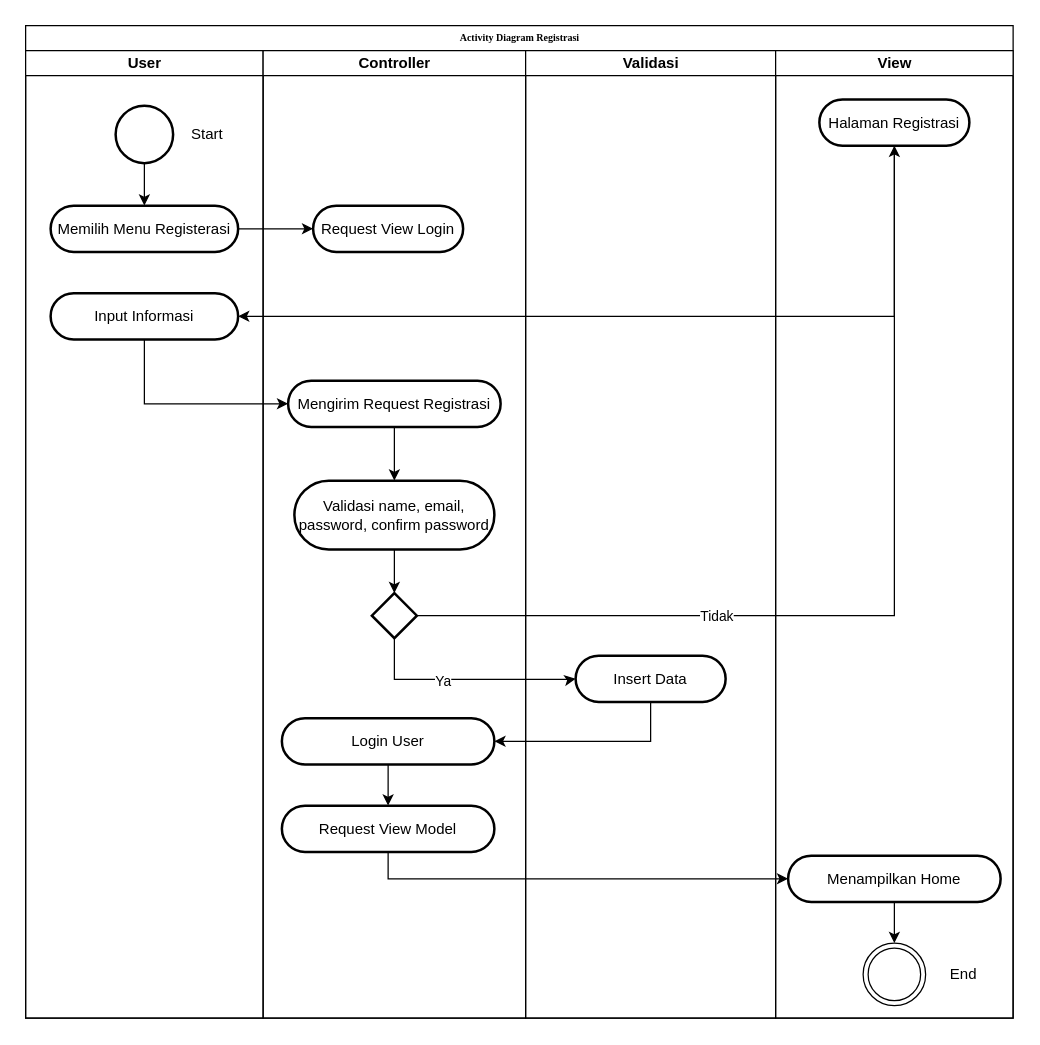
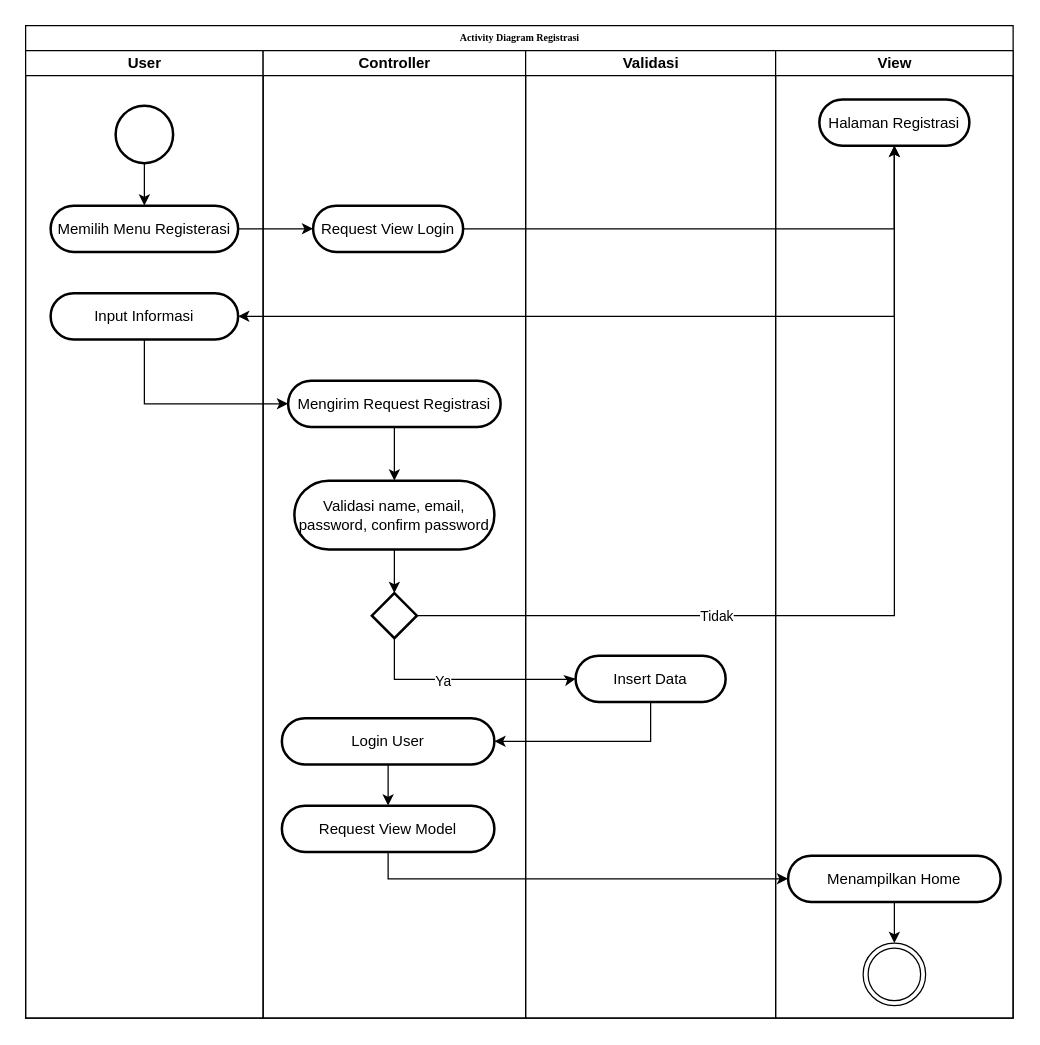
(207, 134) -> none
none -> (677, 229)
(963, 974) -> none
